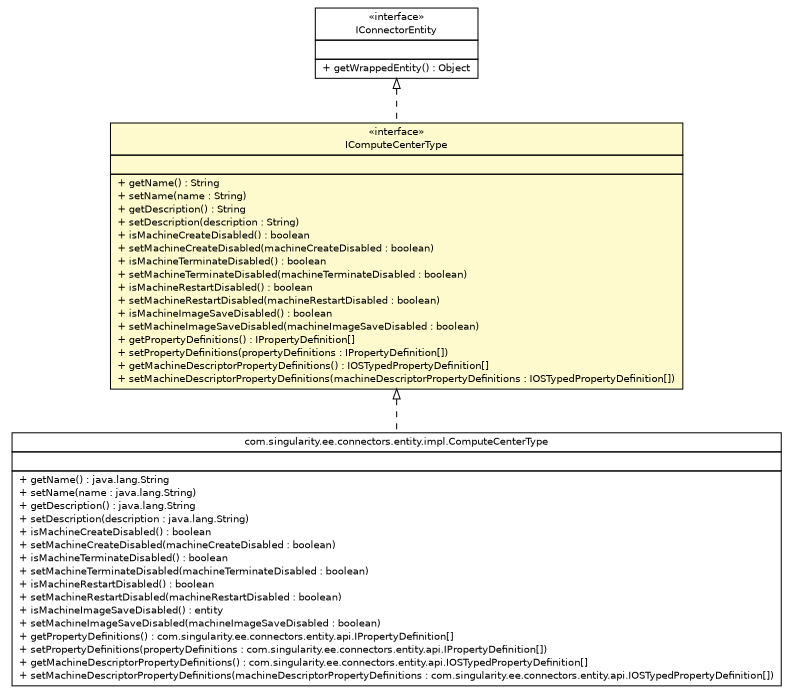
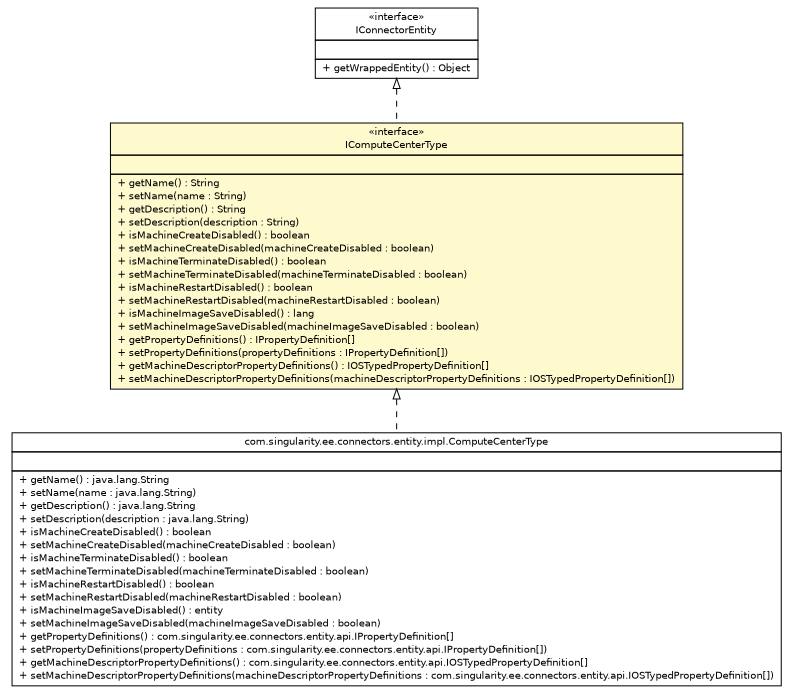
(225, 314) -> (216, 314)
